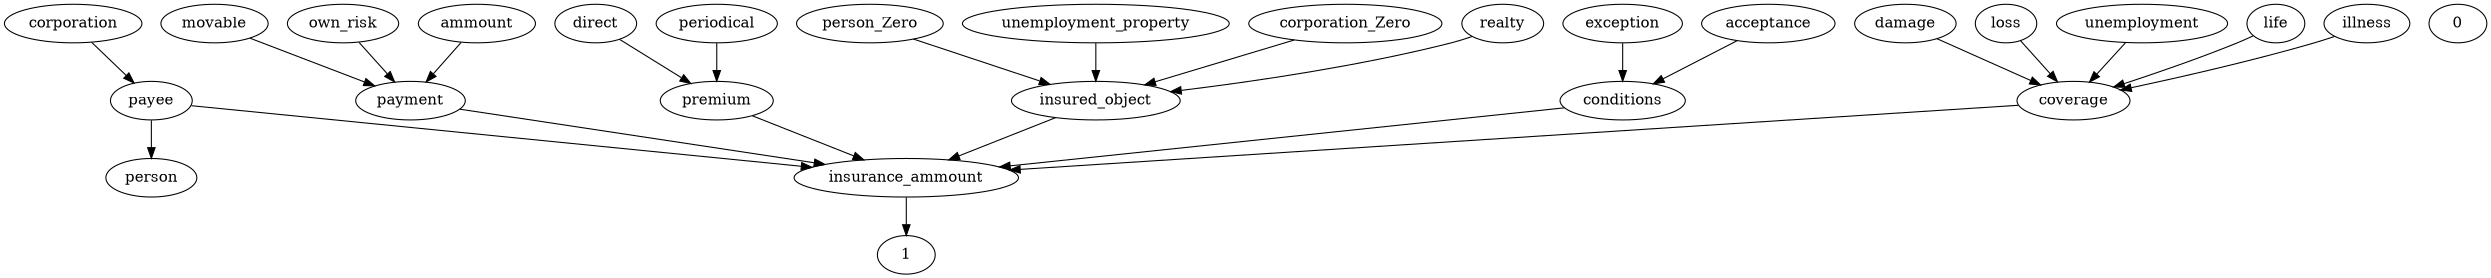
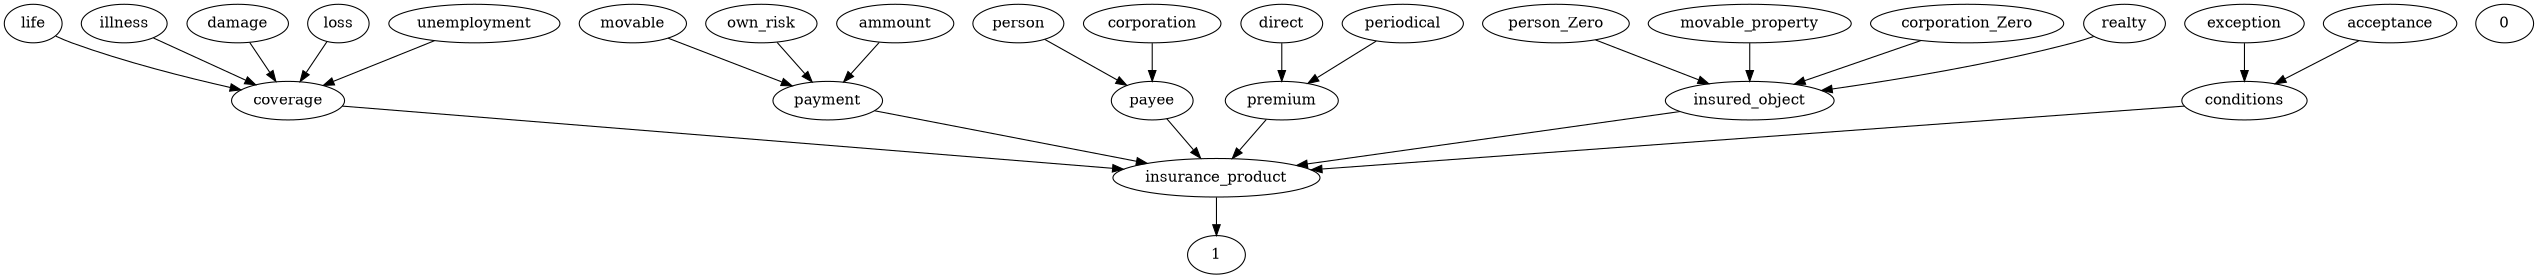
(1096, 24) -> (1750, 24)
(151, 134) -> (1081, 60)
(906, 178) -> (1216, 178)
